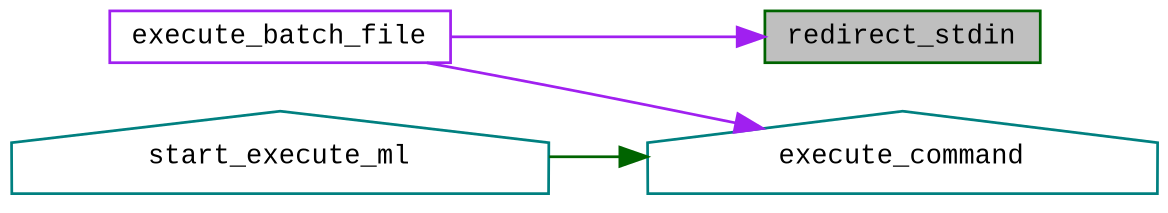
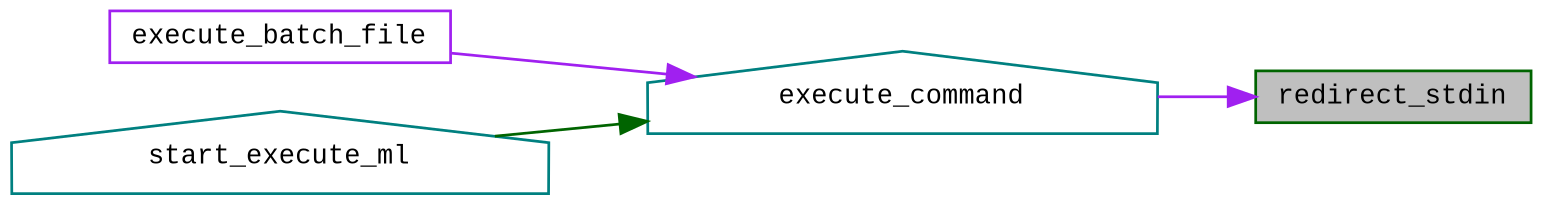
(594, 37) -> (1193, 97)
